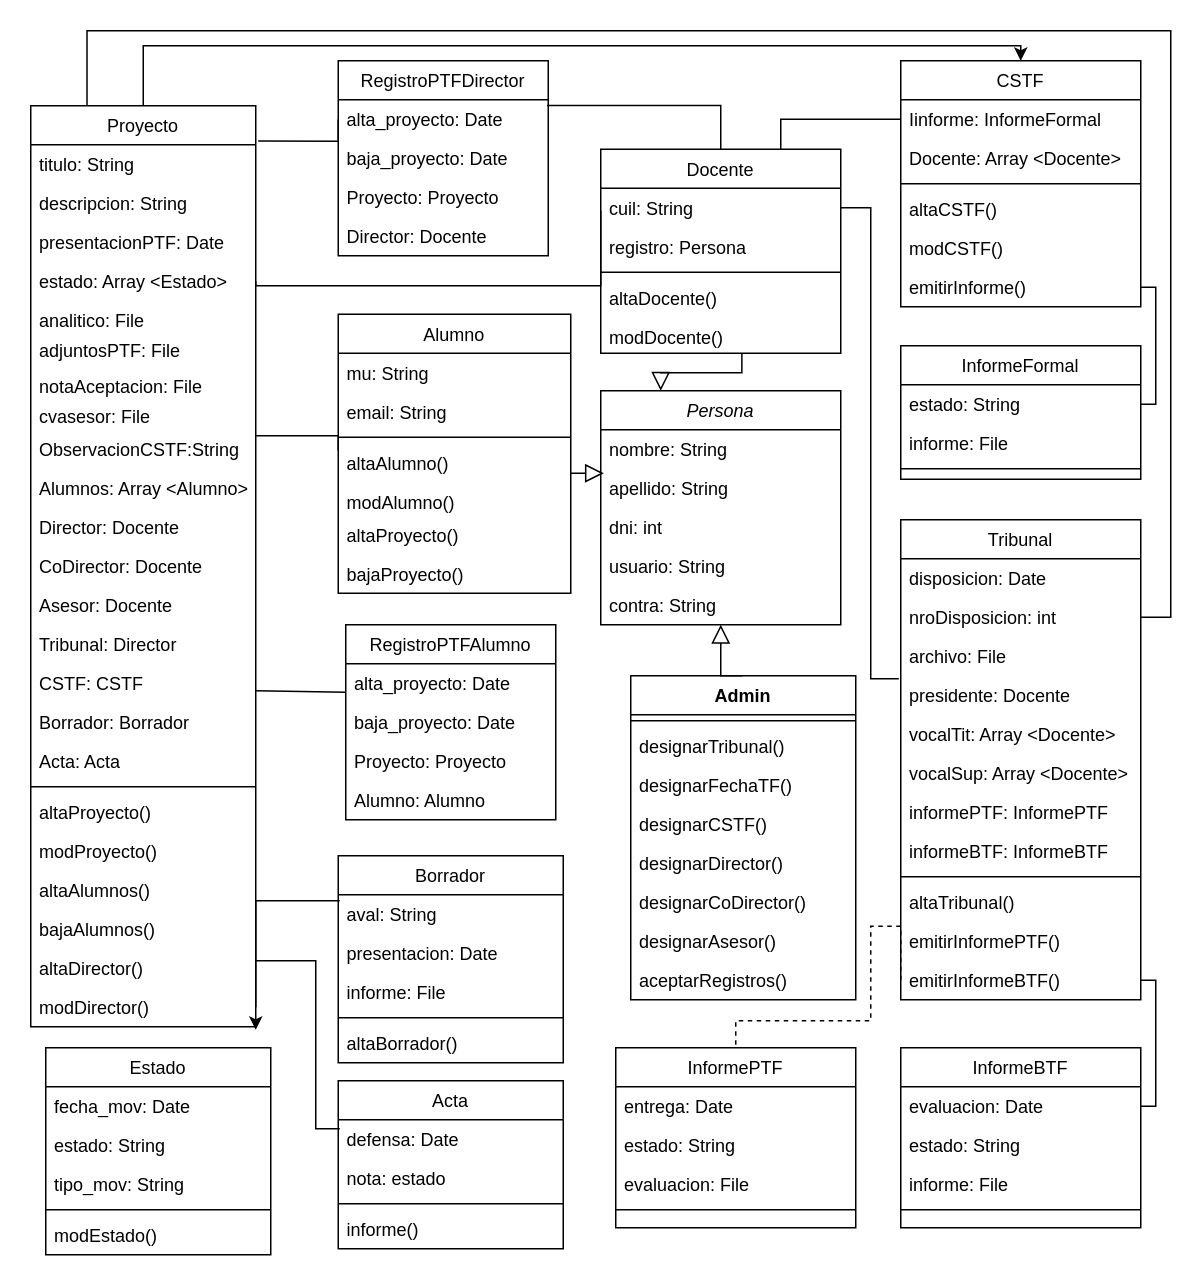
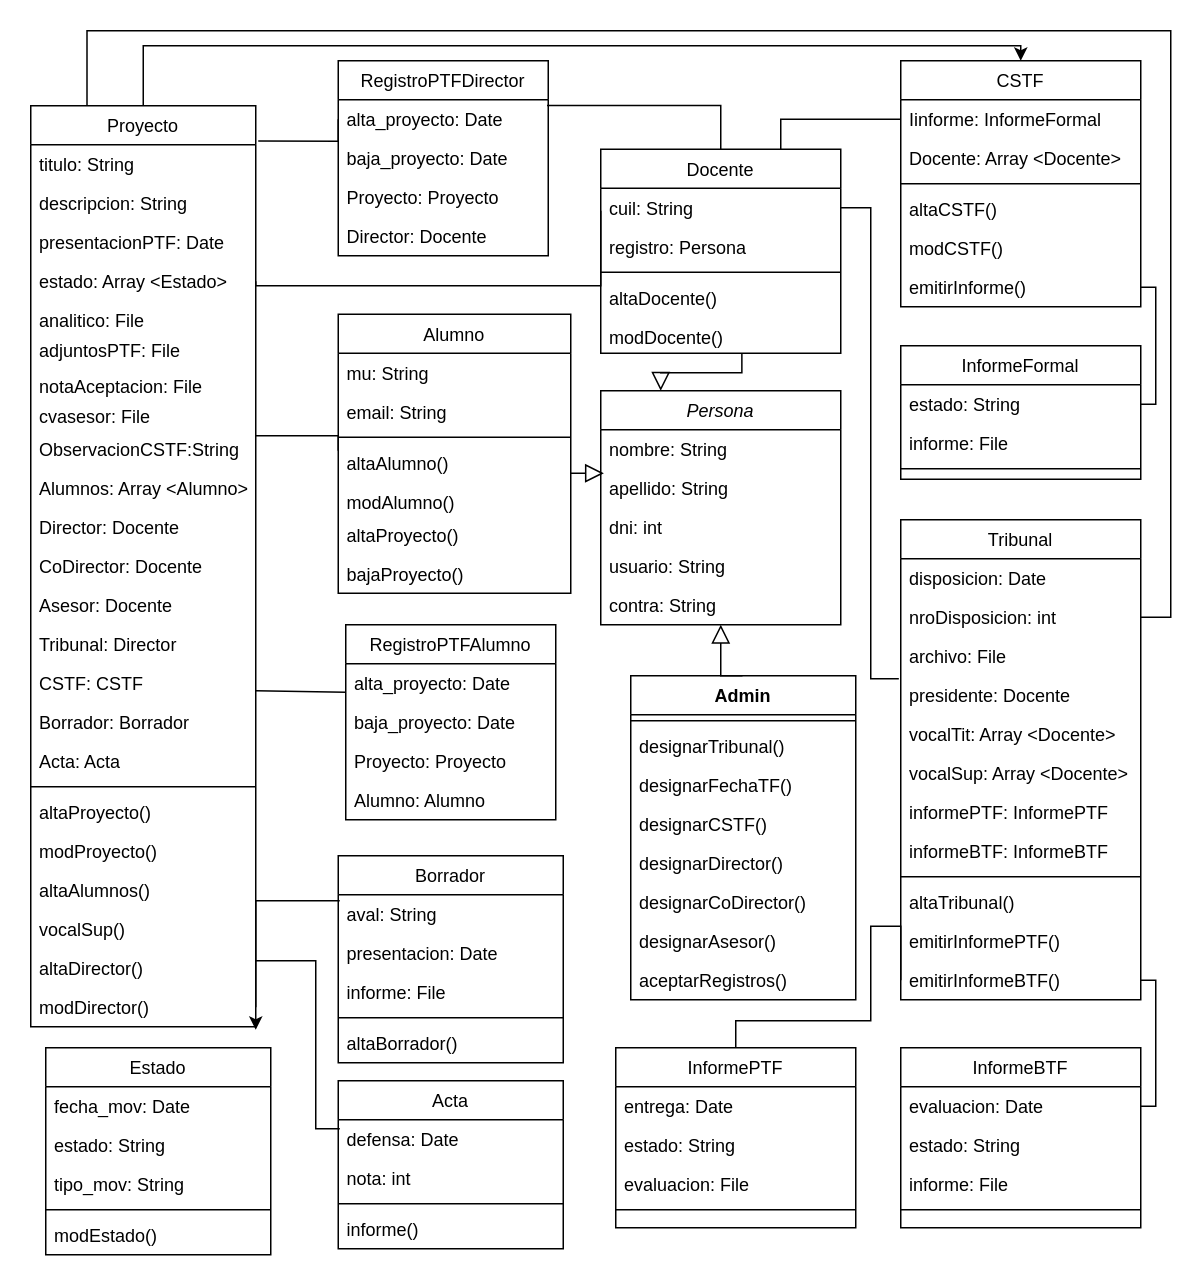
(102, 930) -> (87, 930)
(850, 1021) -> (850, 1021)
(402, 1179) -> (385, 1179)
